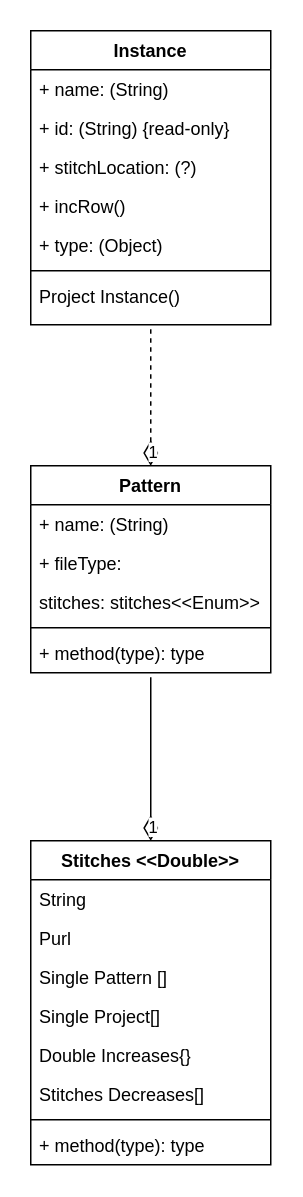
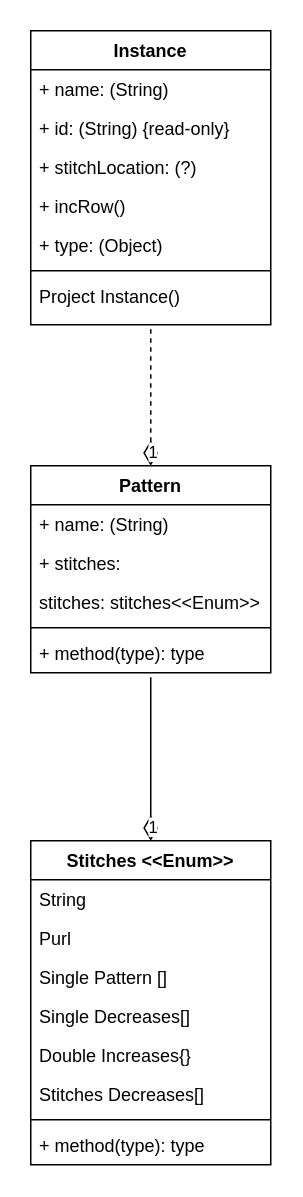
(86, 565) -> (88, 565)
(151, 862) -> (151, 862)
(113, 1018) -> (123, 1018)
